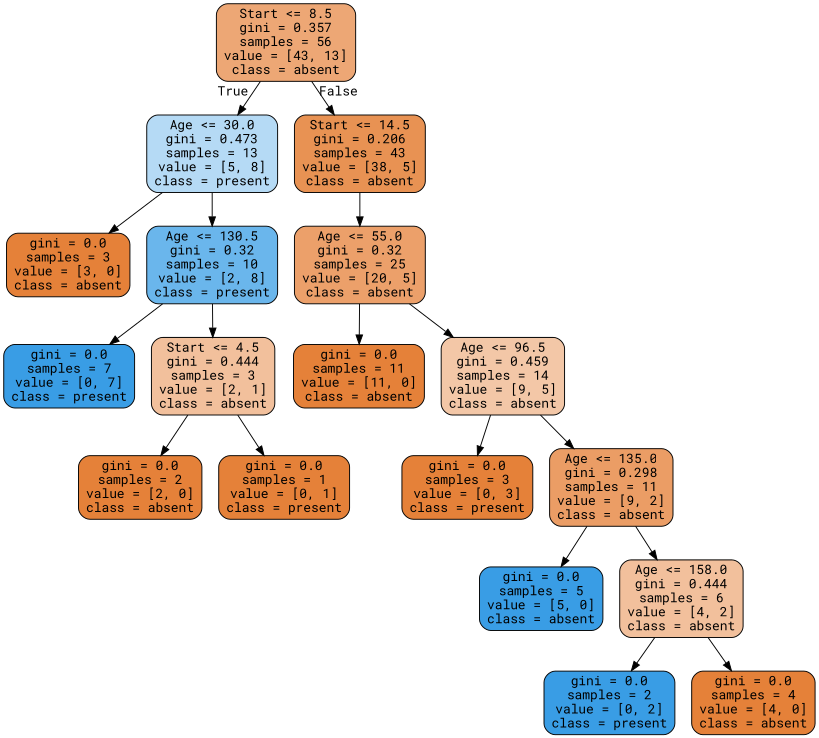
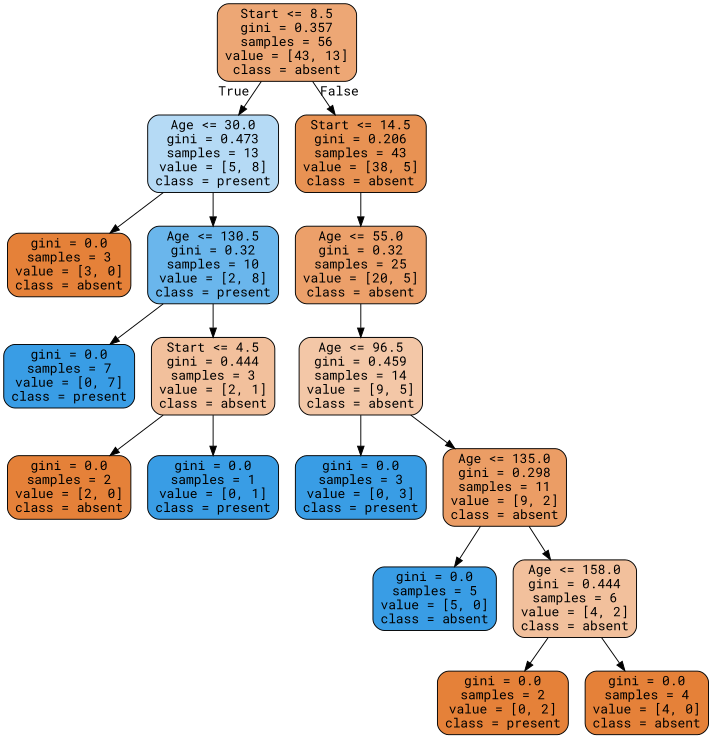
(359, 376) -> none
(284, 487) -> (213, 487)
(467, 487) -> (361, 487)
(609, 703) -> (503, 703)
